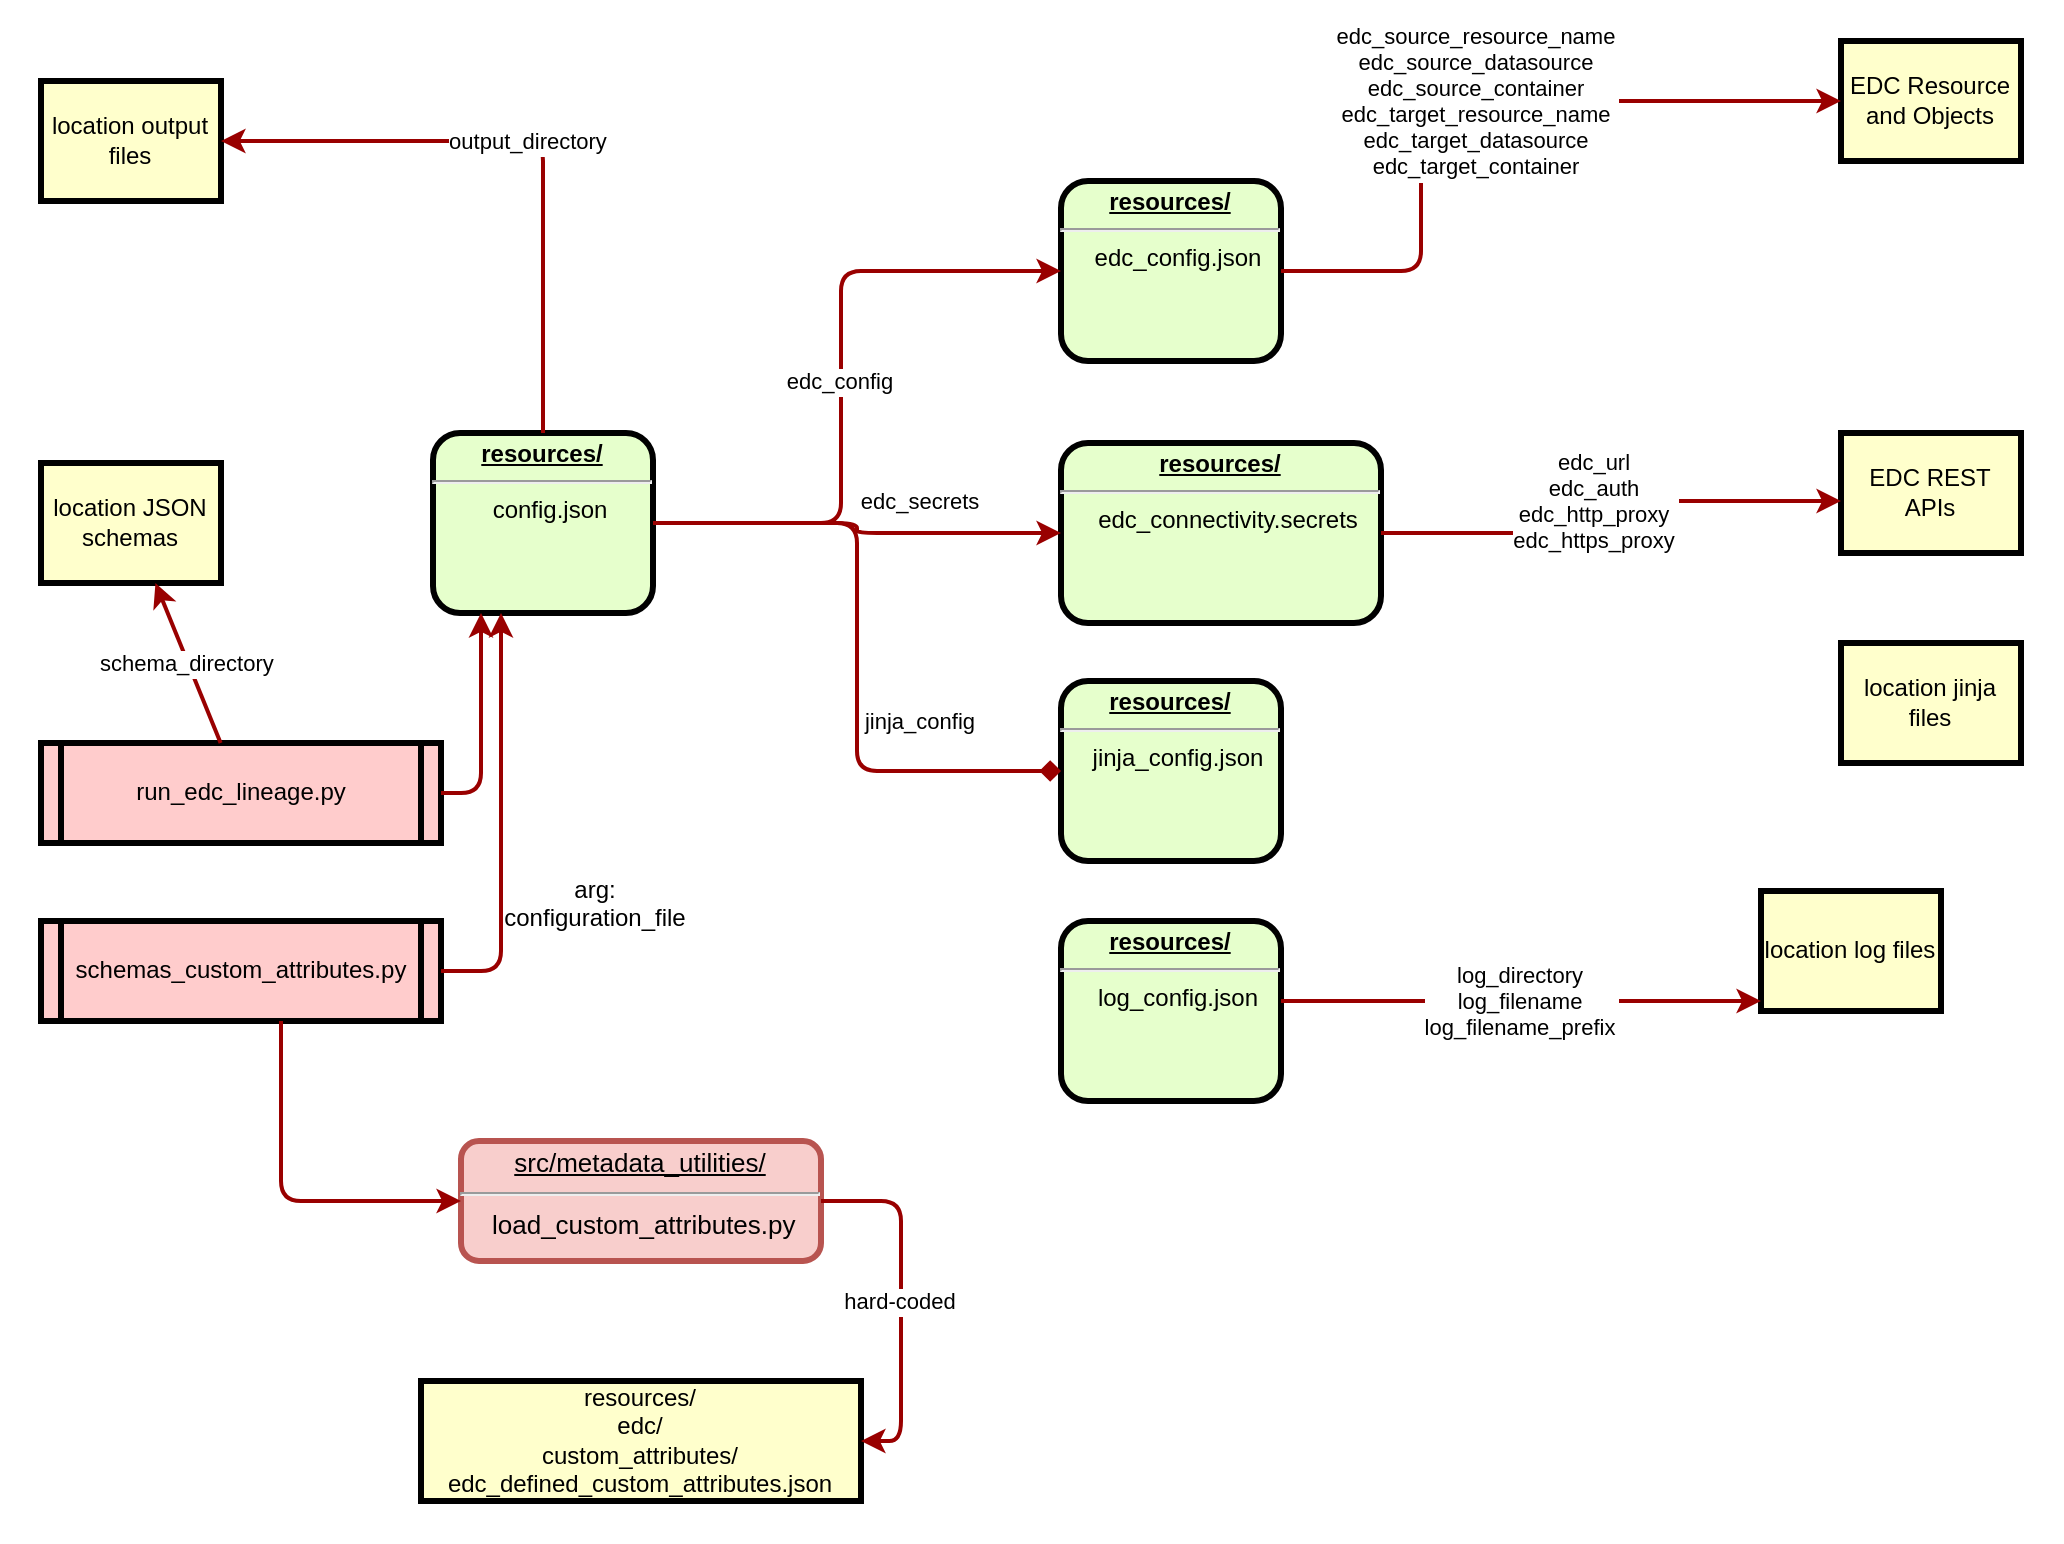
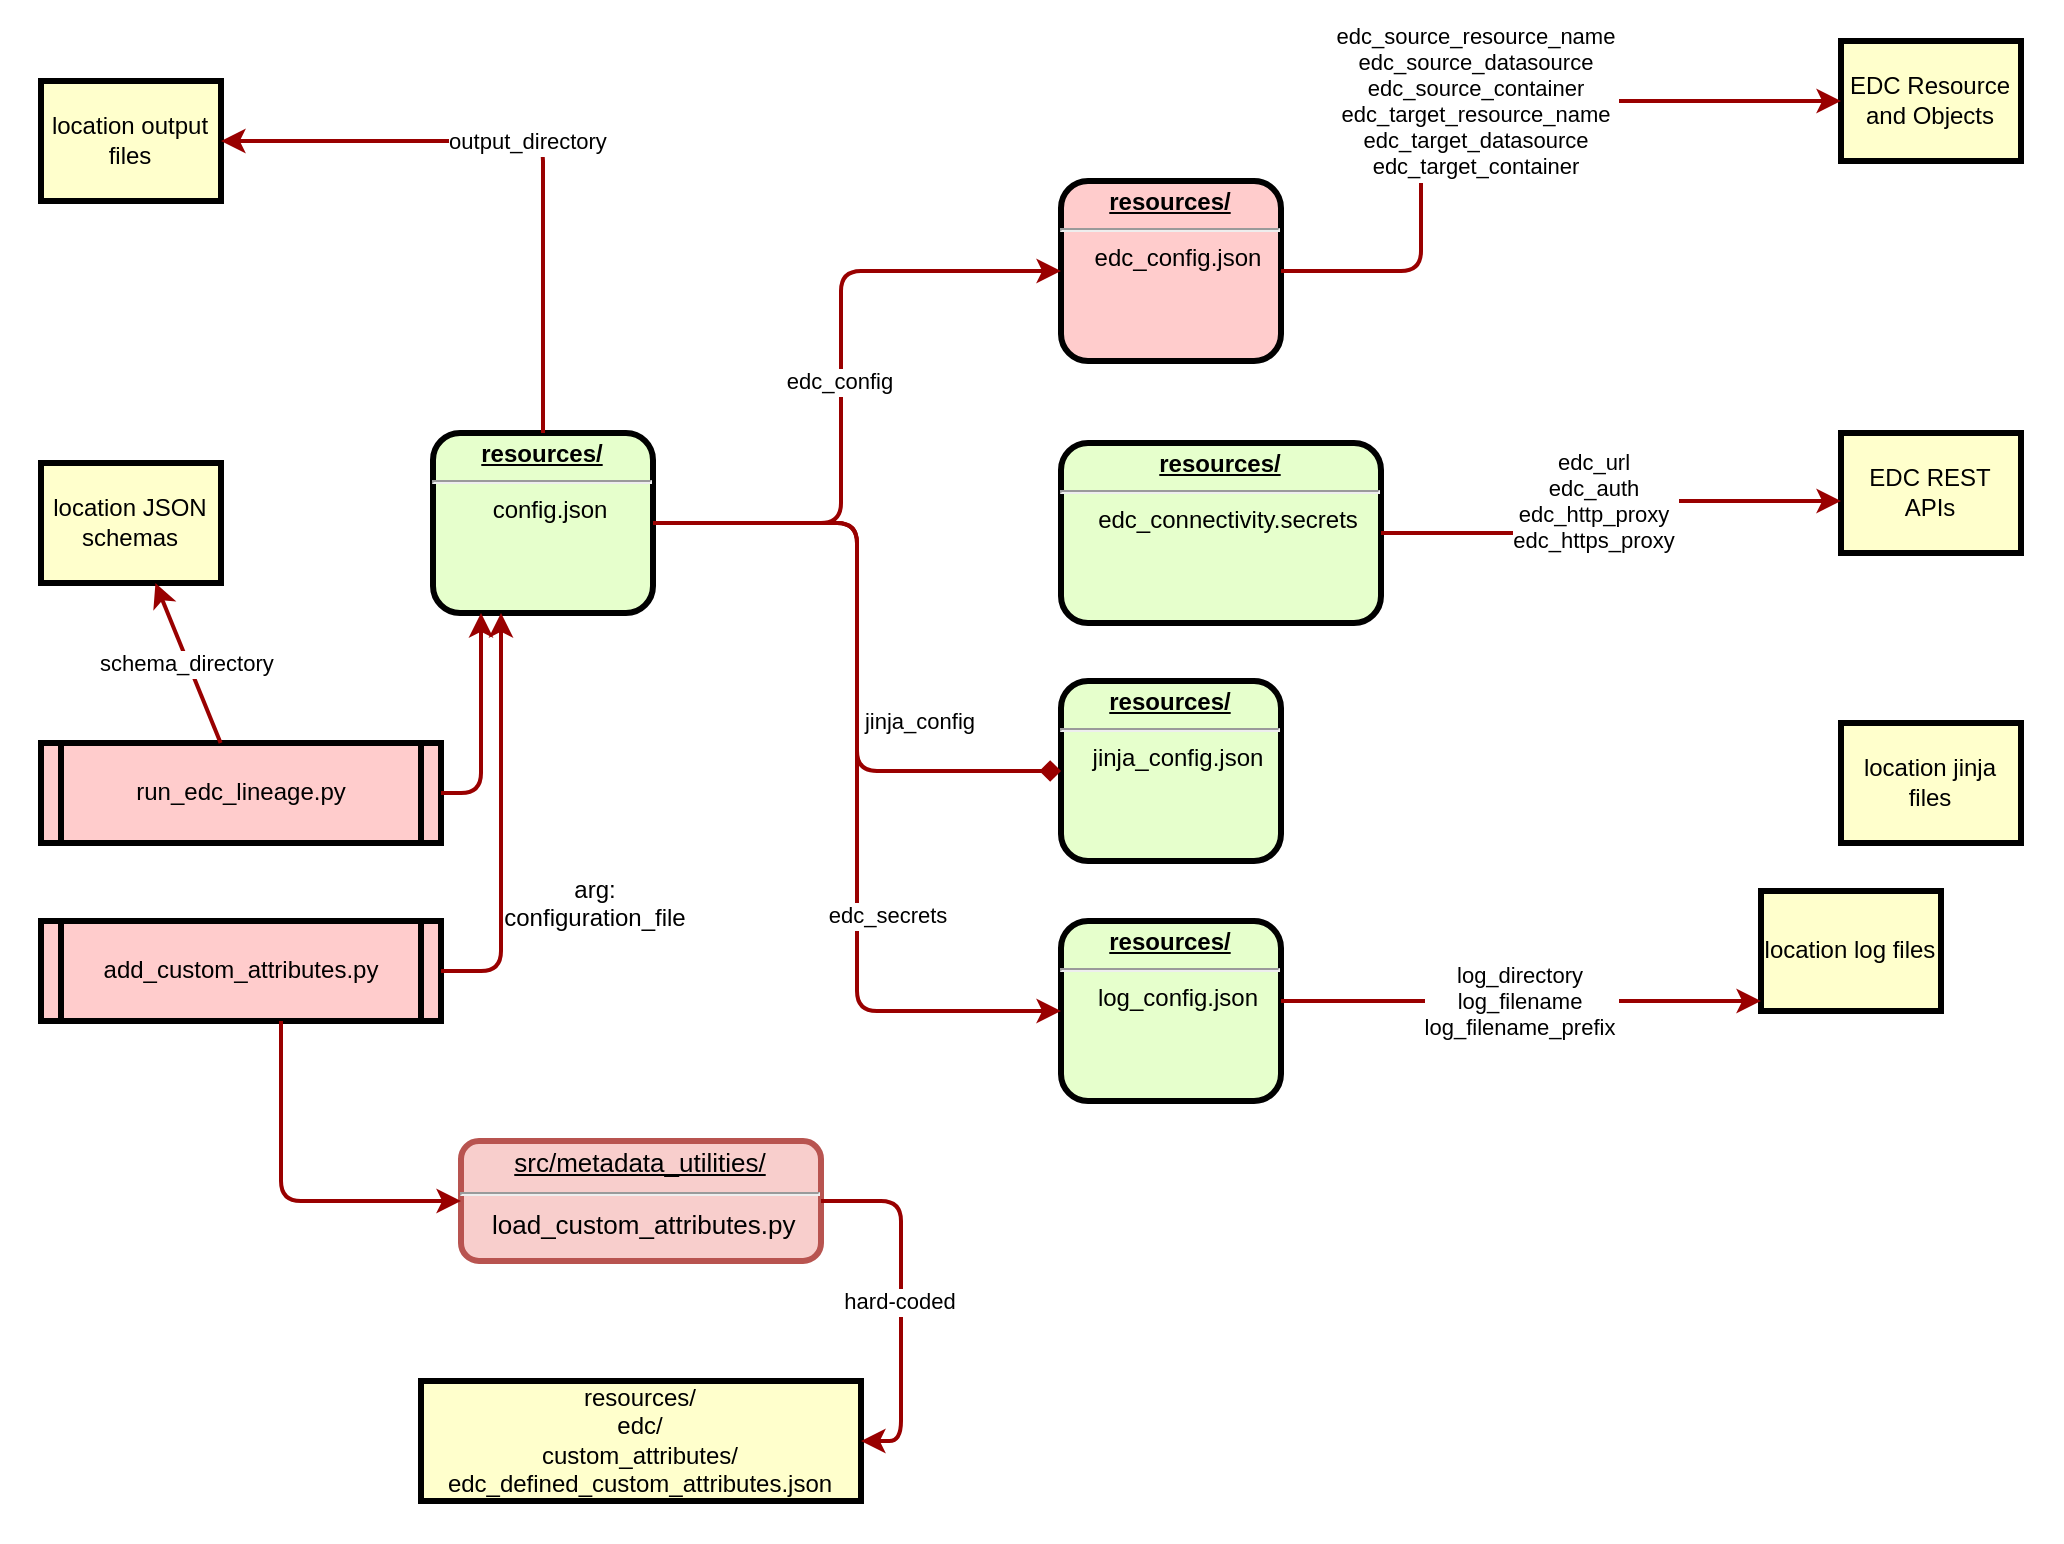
(1171, 271) -> (1171, 271)
(948, 533) -> (857, 973)
(1931, 703) -> (1931, 783)
(242, 971) -> (242, 971)
